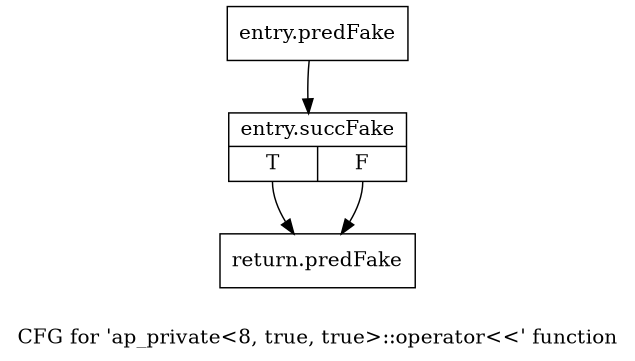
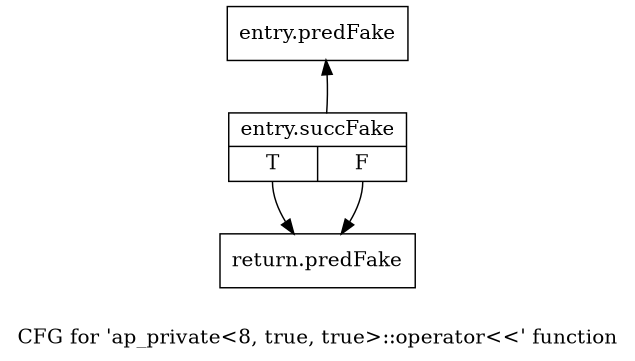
(308, 79) -> (327, 94)
